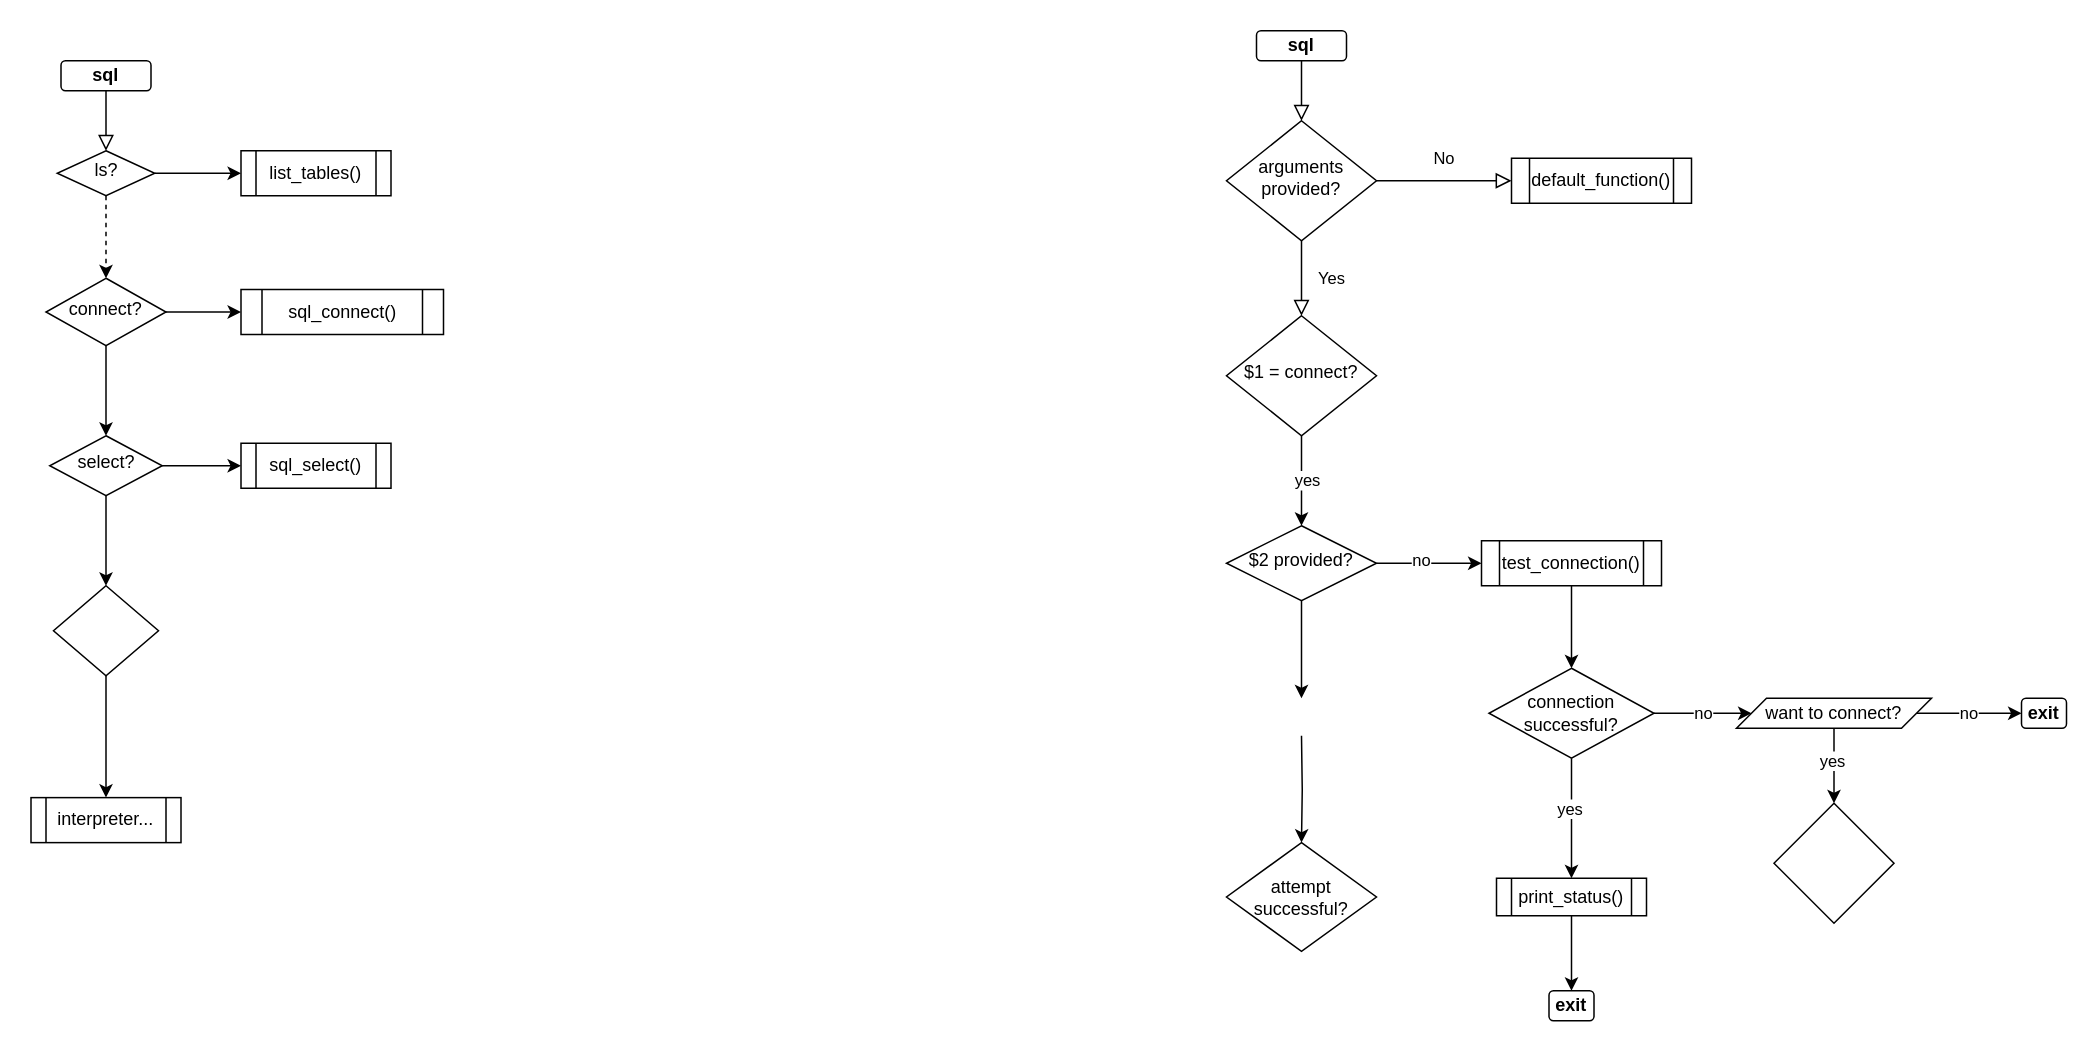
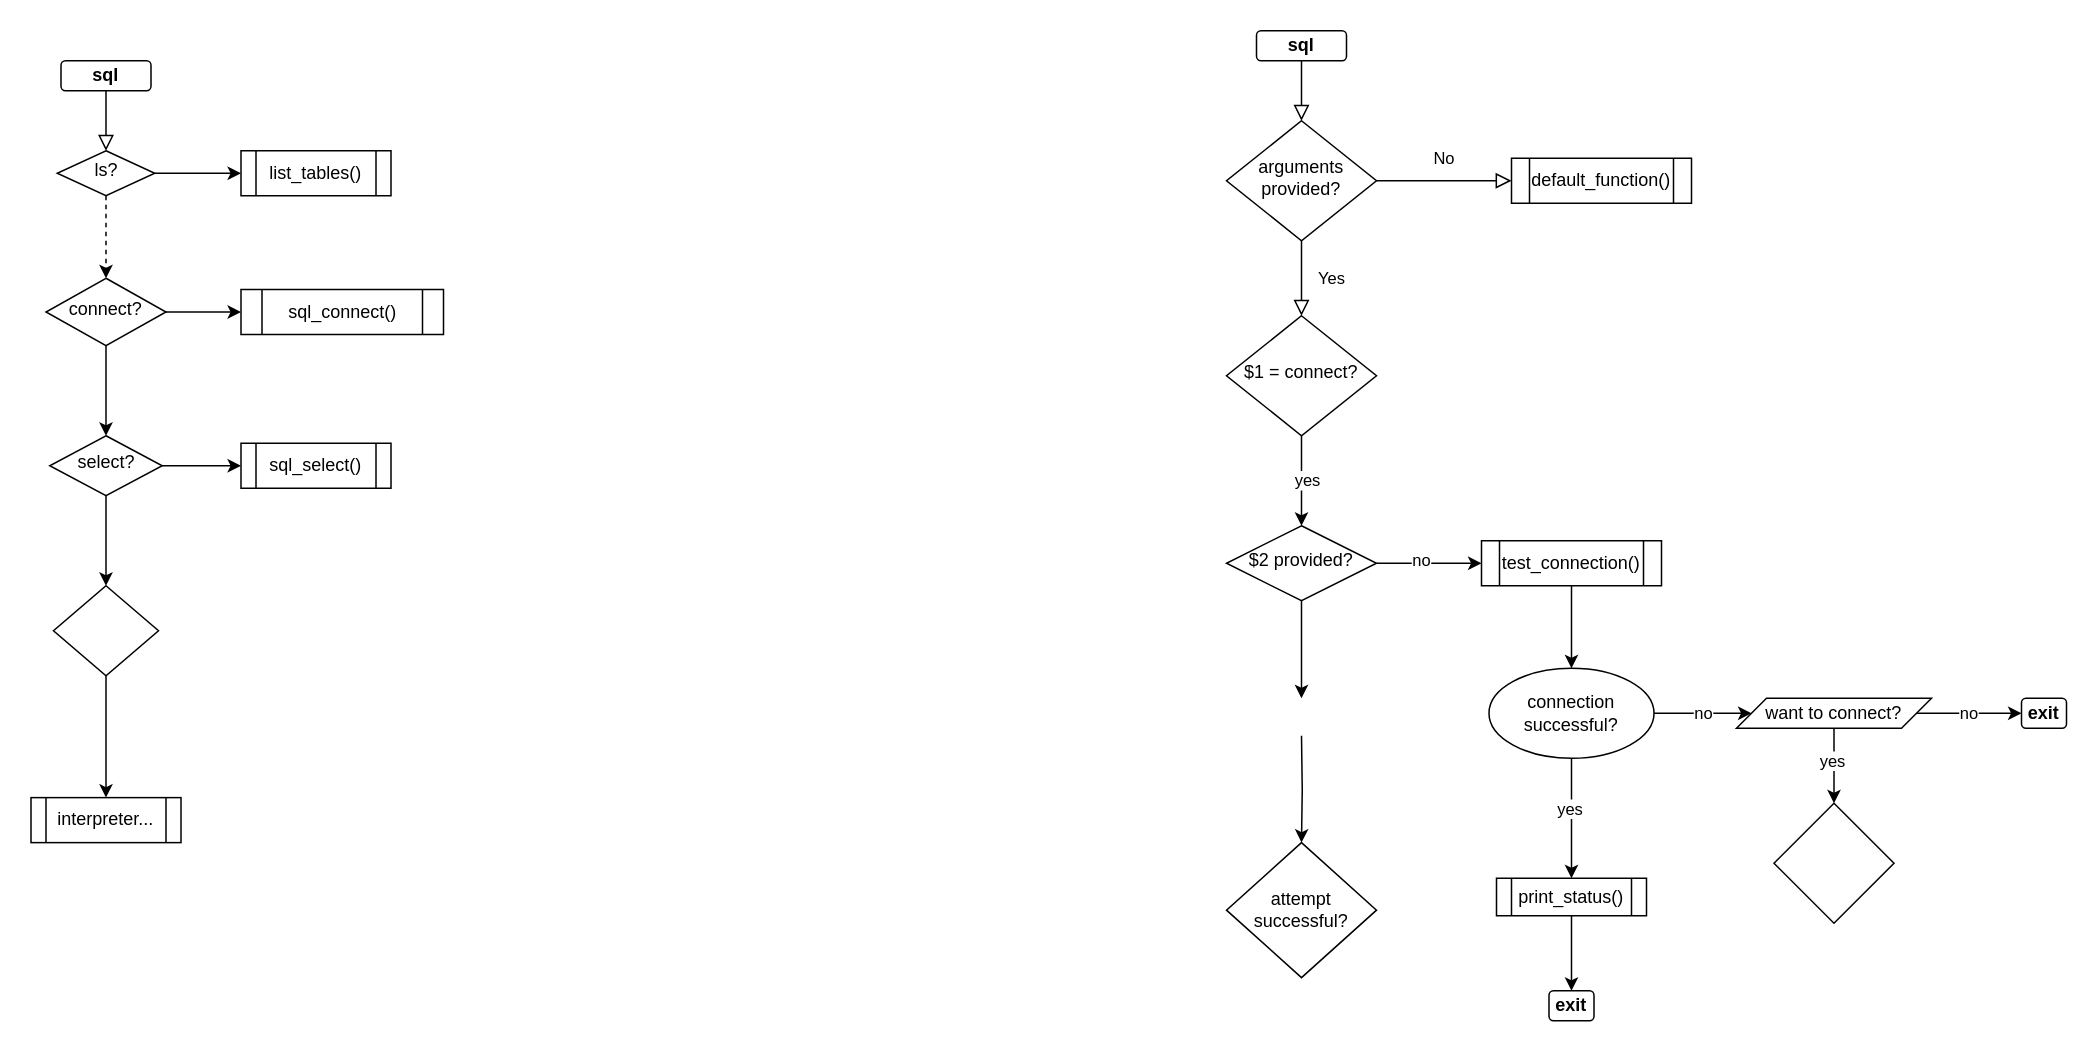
(1571, 713) -> (1571, 713)
(1301, 897) -> (1301, 910)
